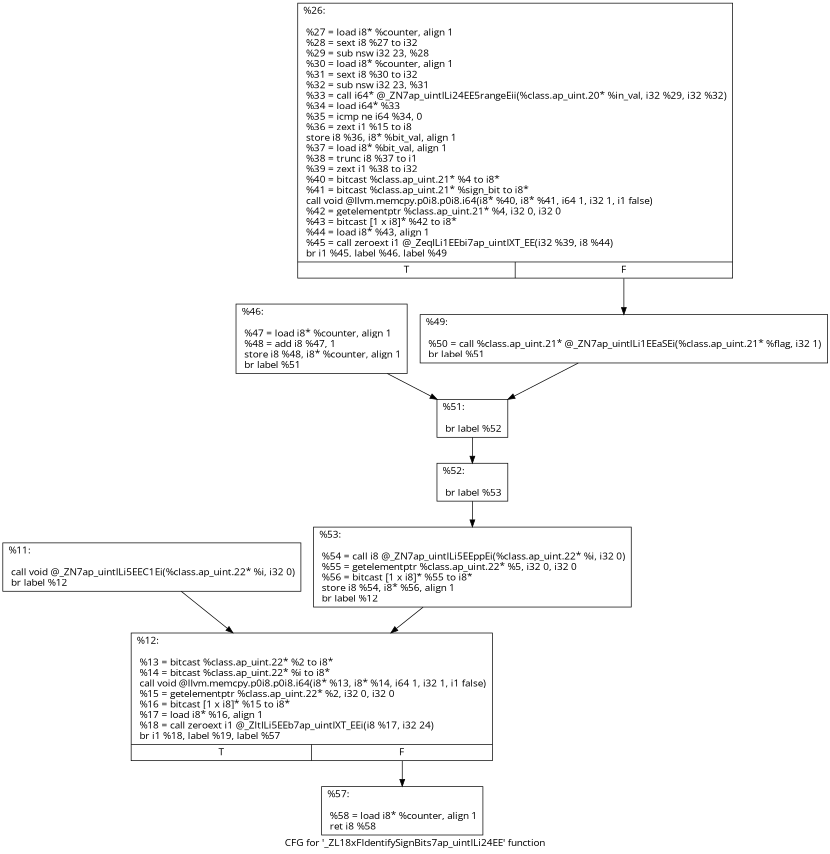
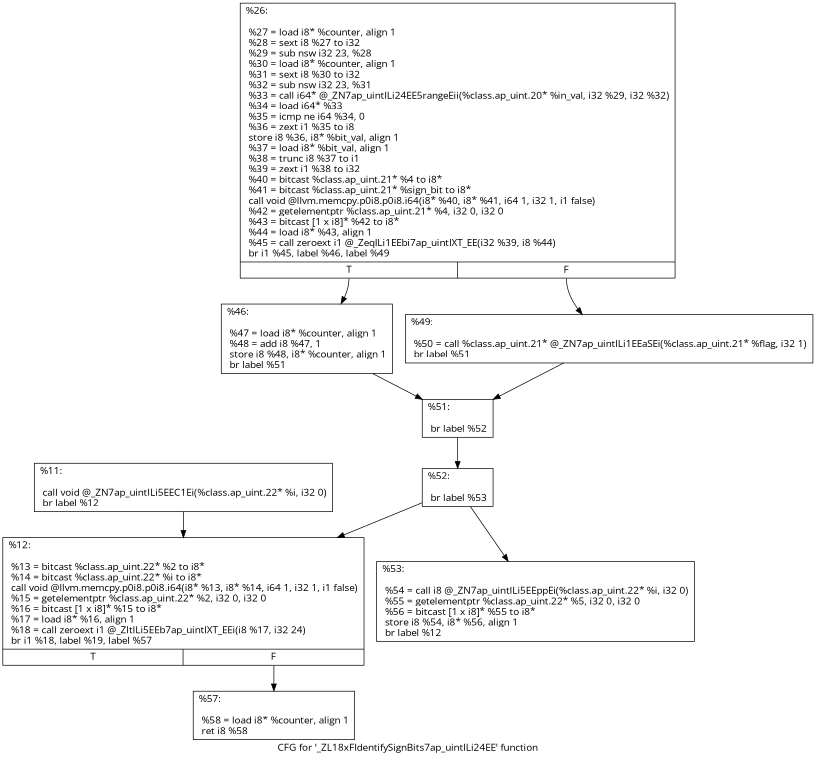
(358, 127) -> (300, 127)
none -> (348, 288)
(410, 618) -> (383, 519)
